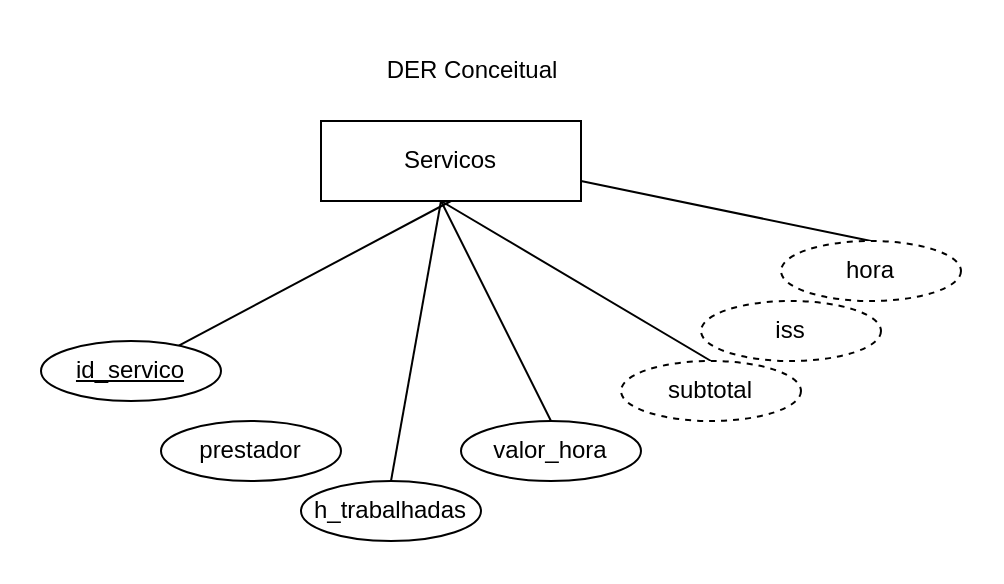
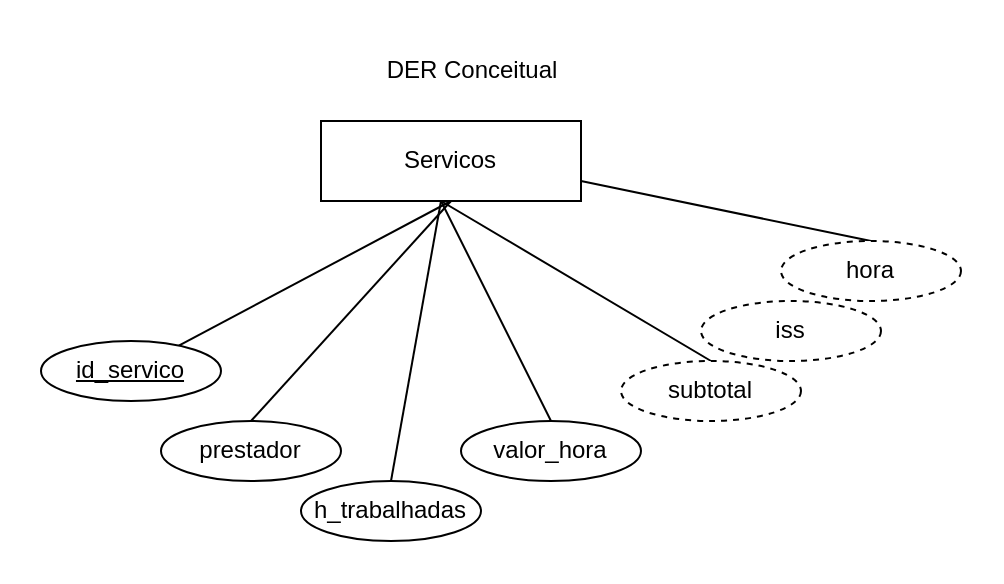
none -> (343, 320)
